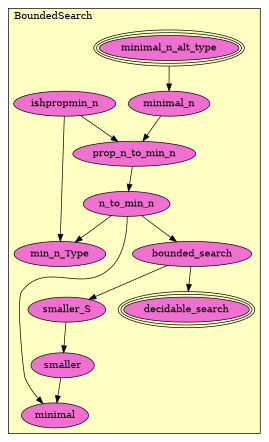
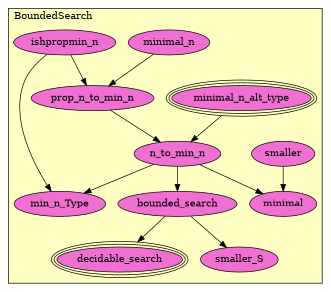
(169, 75) -> (209, 126)
(65, 334) -> none
